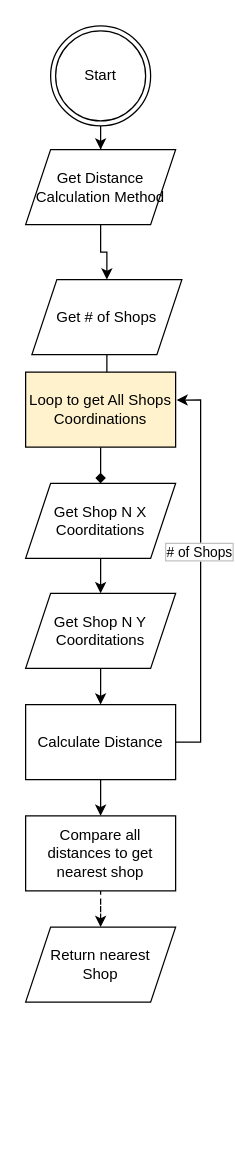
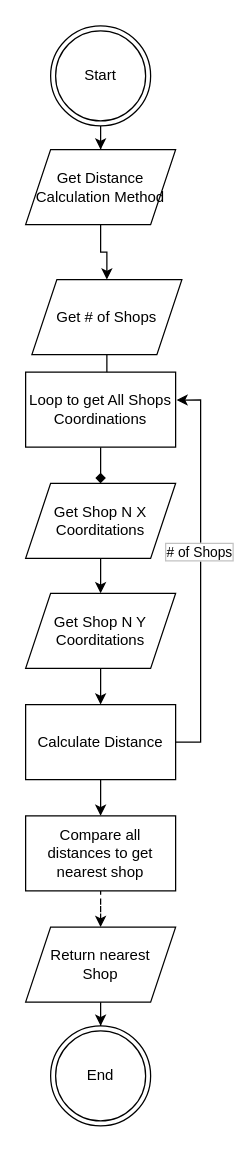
(101, 409) -> (101, 409)
none -> (101, 1018)
none -> (101, 1076)
